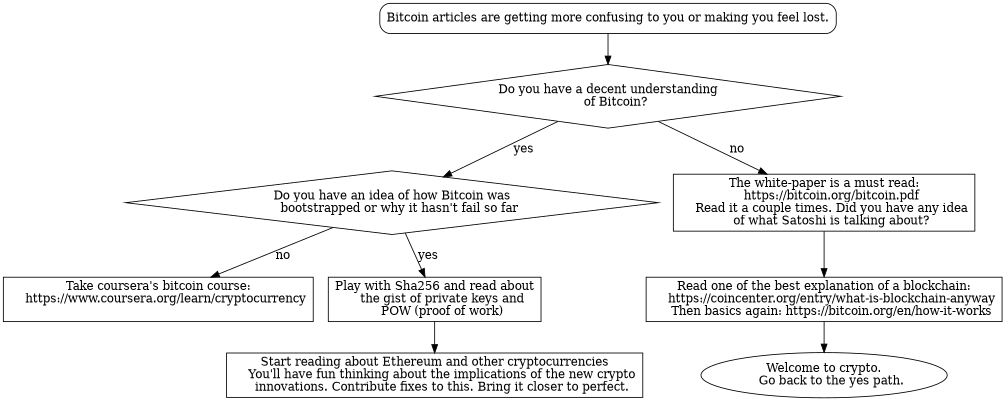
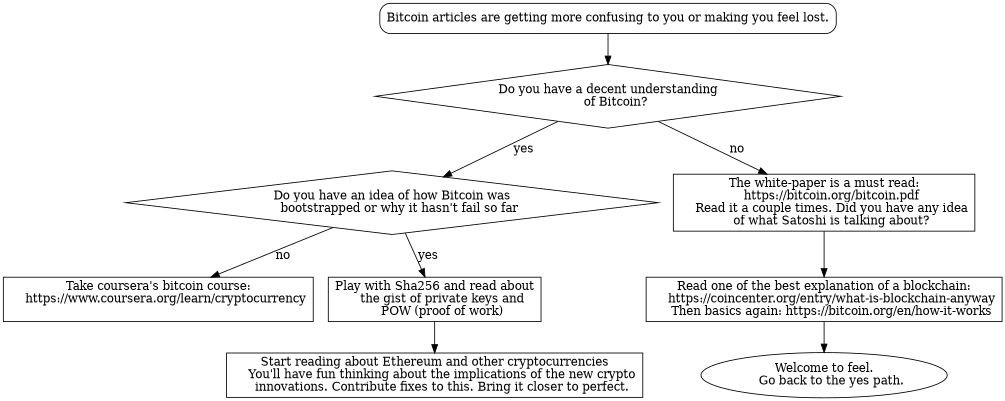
(824, 375) -> (824, 375)
